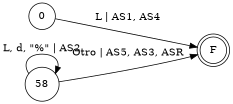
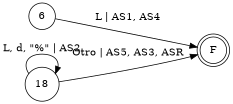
(42, 16) -> (42, 16)
(42, 84) -> (42, 84)
